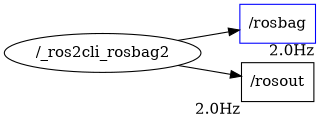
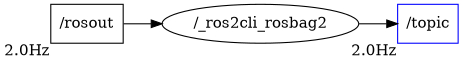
(278, 24) -> (428, 24)
(204, 70) -> (137, 24)
